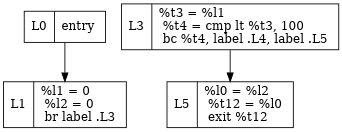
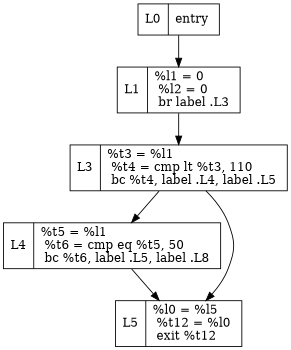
(234, 26) -> (182, 167)
(239, 91) -> (187, 310)
none -> (179, 125)
none -> (112, 246)
